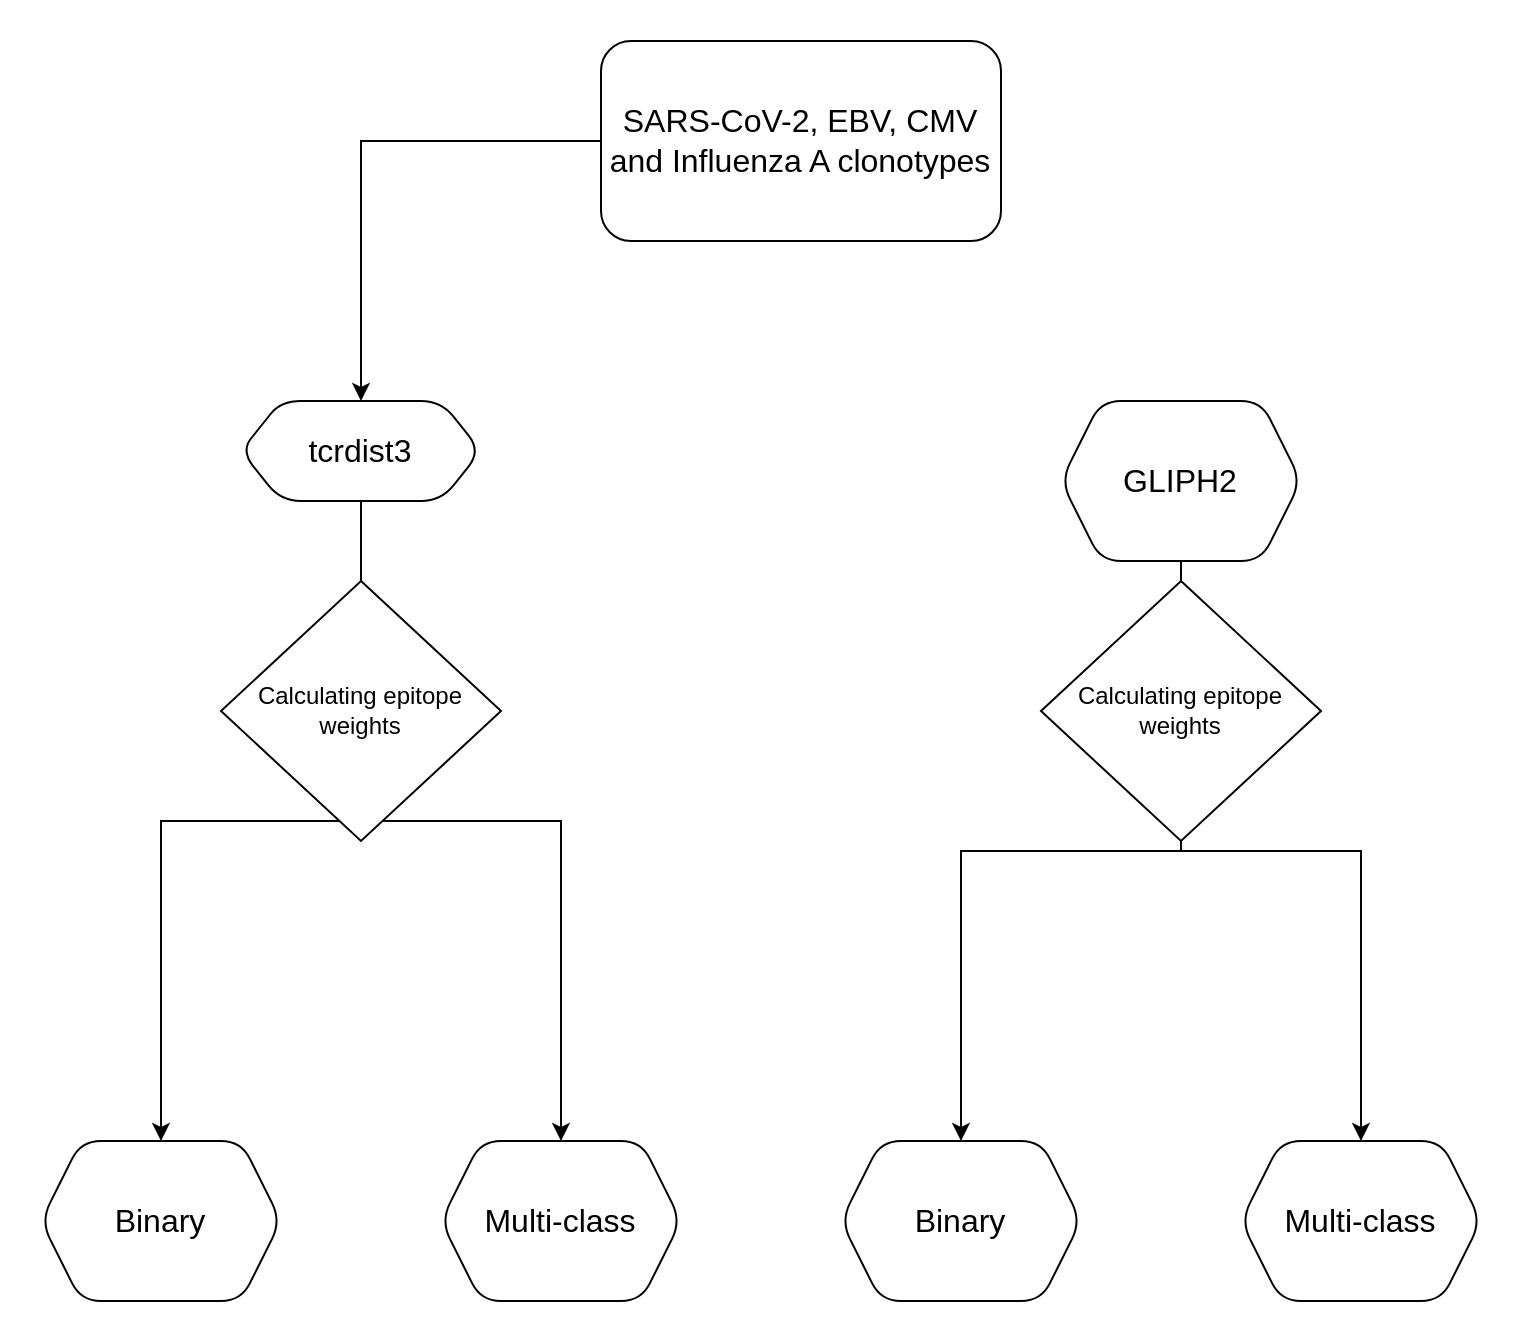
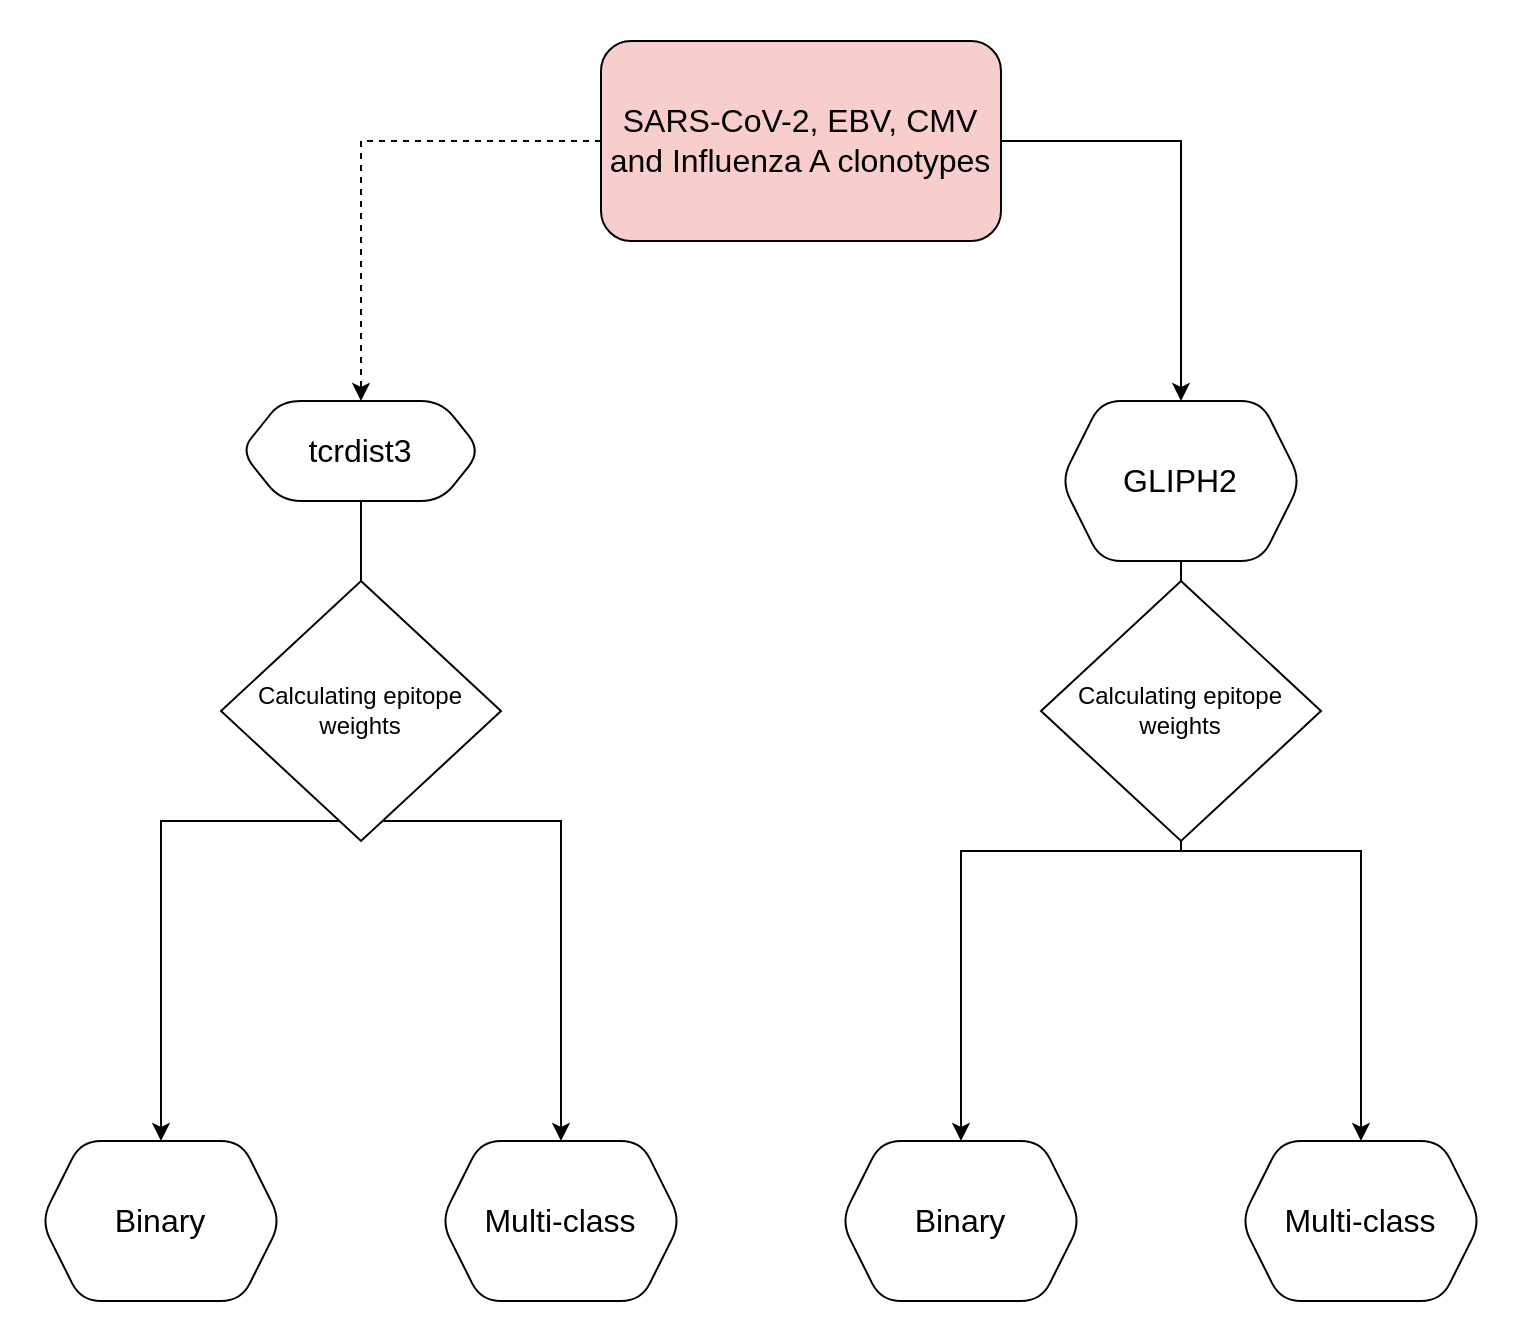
(801, 141) -> (801, 141)
(361, 143) -> (361, 143)
none -> (1181, 174)
